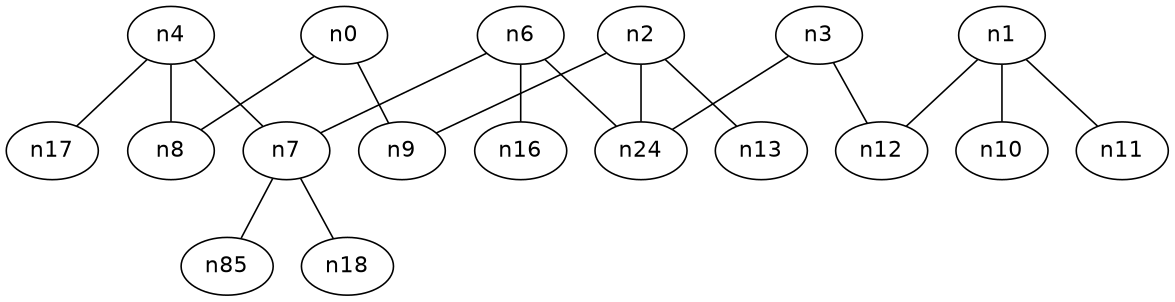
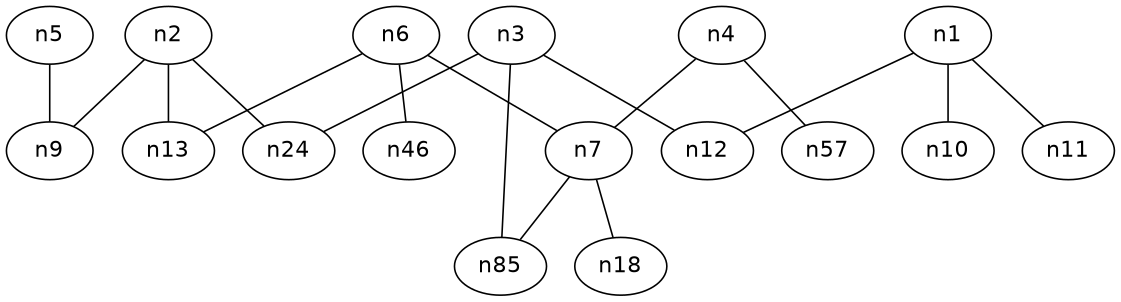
(344, 35) -> (50, 35)
(581, 93) -> (283, 93)
(52, 151) -> (828, 151)
(171, 151) -> none
none -> (506, 151)
(521, 151) -> (409, 151)
